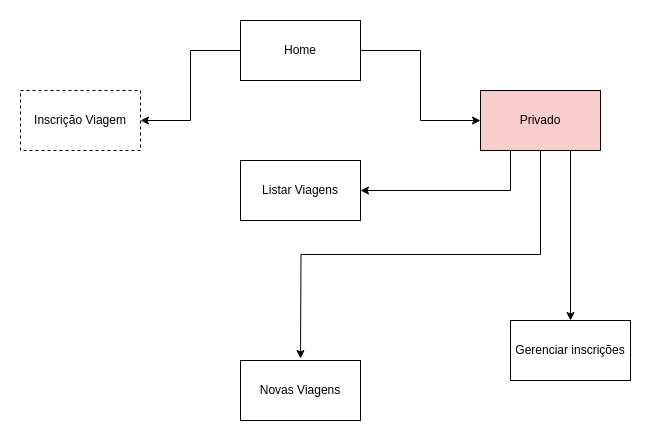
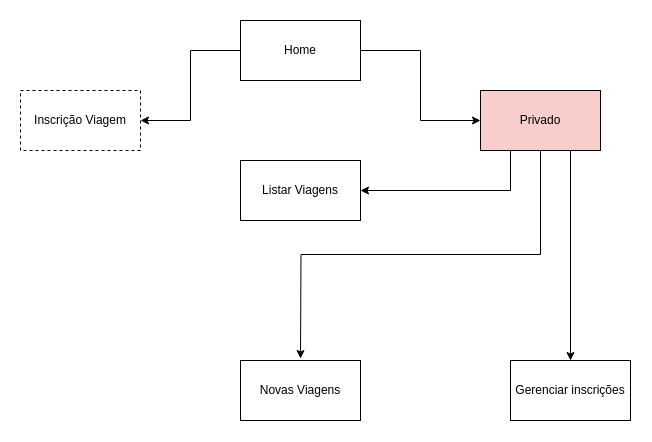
(571, 351) -> (571, 391)
